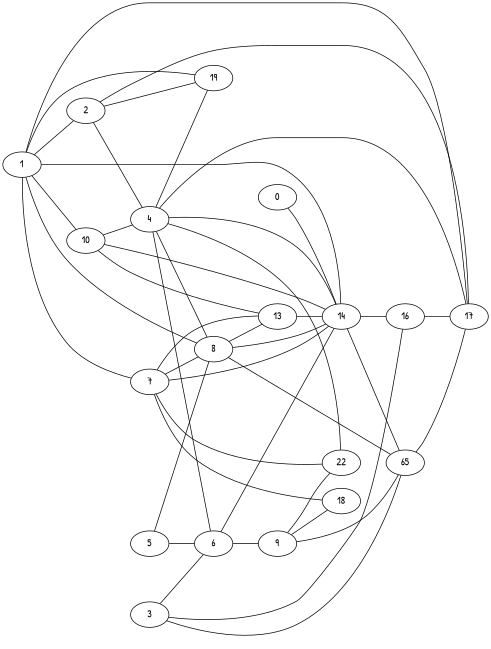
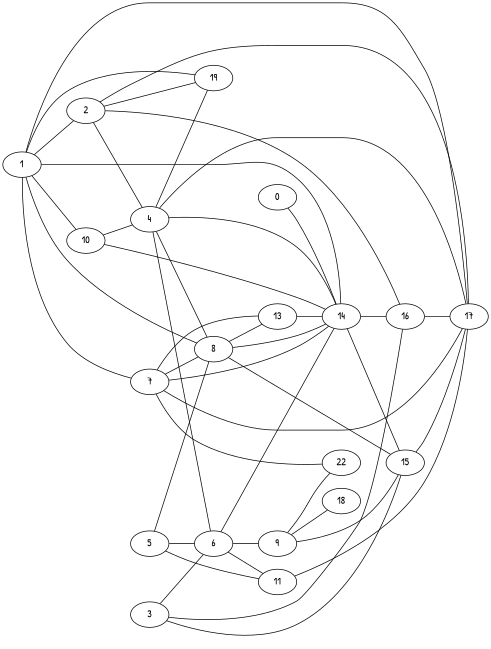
none -> (288, 155)
(175, 291) -> none
(304, 308) -> none
(405, 463) -> (405, 463)
(220, 474) -> (331, 430)
none -> (278, 582)
